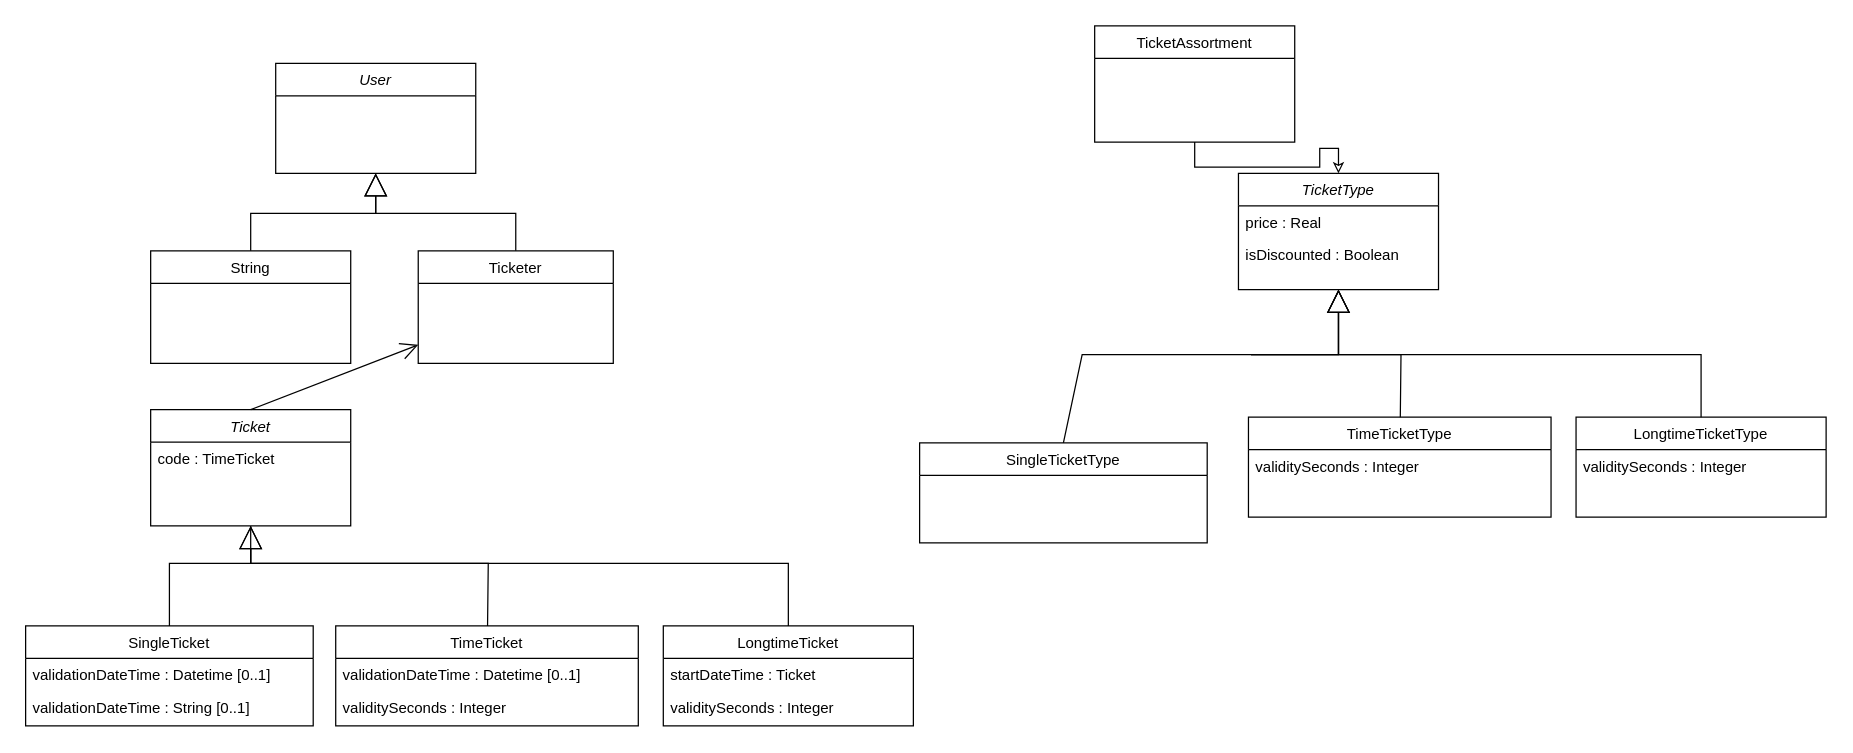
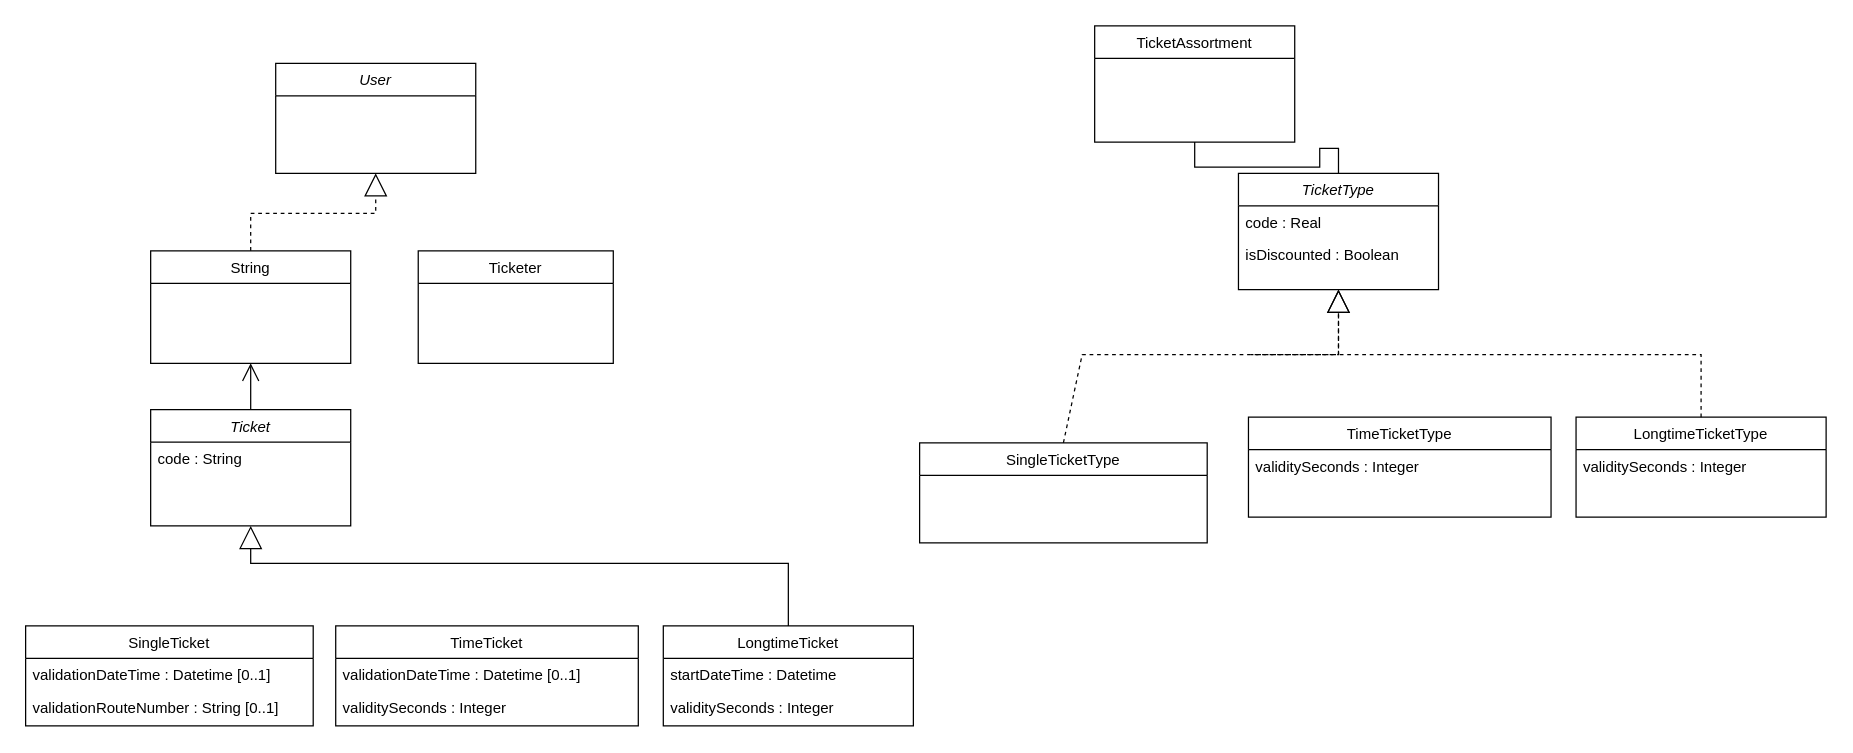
(1338, 163) -> (1338, 167)
(294, 213) -> (294, 213)
(465, 213) -> none
(1286, 223) -> (1283, 223)
(1121, 354) -> (1121, 354)
(1581, 354) -> (1581, 354)
(333, 377) -> (251, 388)
(1400, 387) -> none
(219, 459) -> (204, 459)
(251, 538) -> (490, 563)
(176, 563) -> none
(488, 595) -> none
(753, 675) -> (761, 675)
(154, 708) -> (168, 708)
